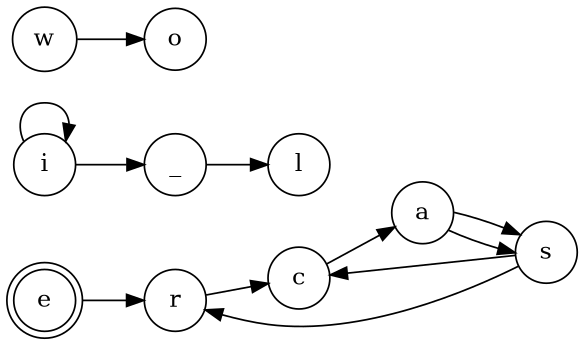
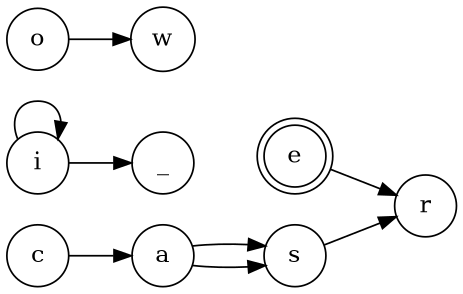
(102, 39) -> (91, 39)
(299, 165) -> none
(431, 264) -> none
(229, 291) -> none
